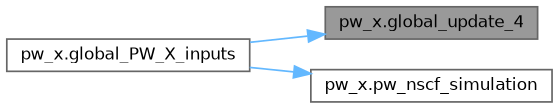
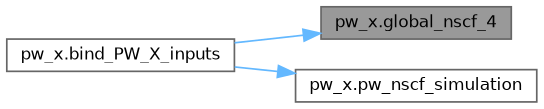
(431, 23) -> (416, 23)
(128, 55) -> (121, 55)
